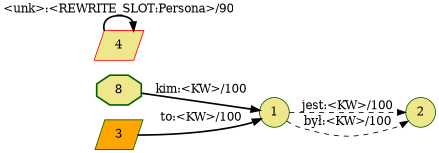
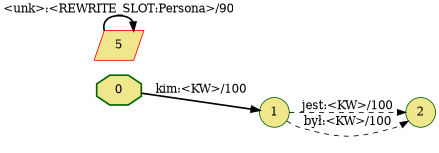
(119, 45) -> (119, 45)
(119, 90) -> (119, 90)
(119, 135) -> none
